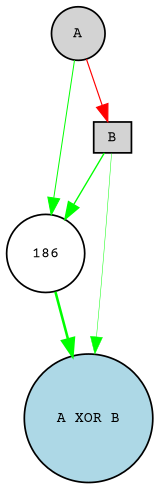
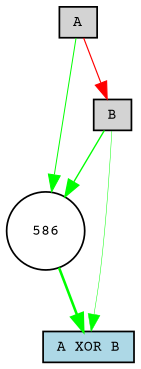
(78, 34) -> (78, 22)
(46, 253) -> (46, 231)
(89, 418) -> (89, 347)
